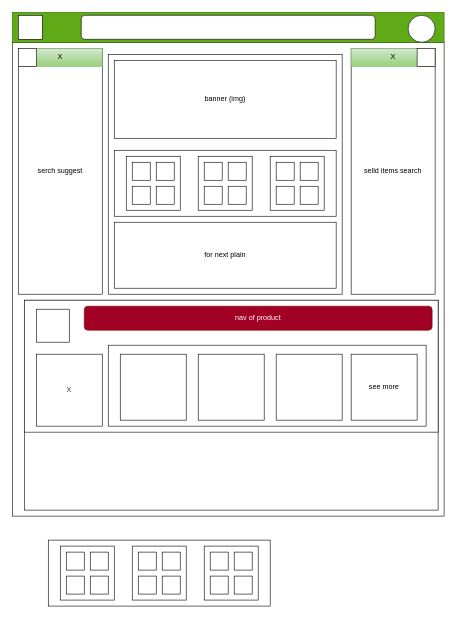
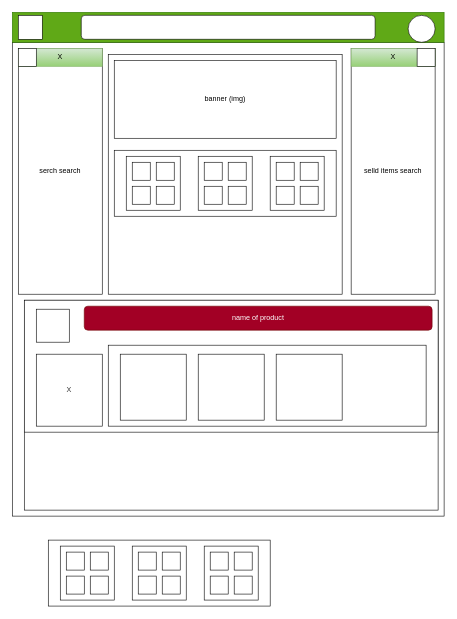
(60, 171) -> (60, 171)
(225, 255) -> none
(258, 318) -> (258, 318)
(384, 387) -> none
